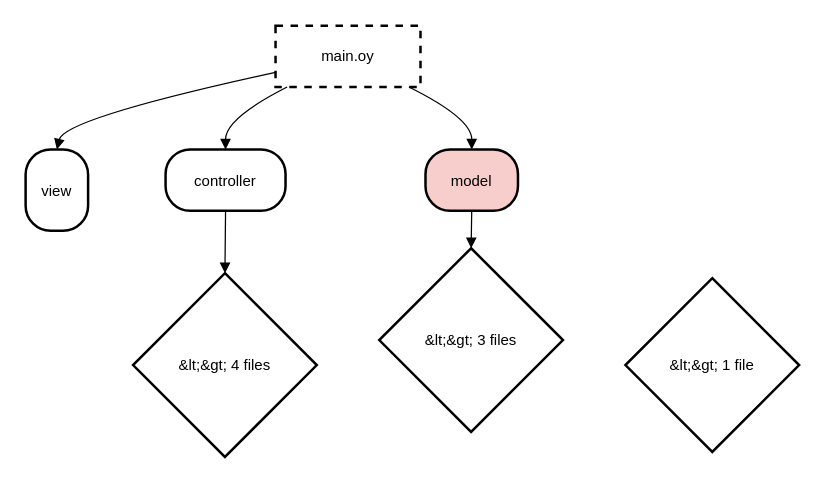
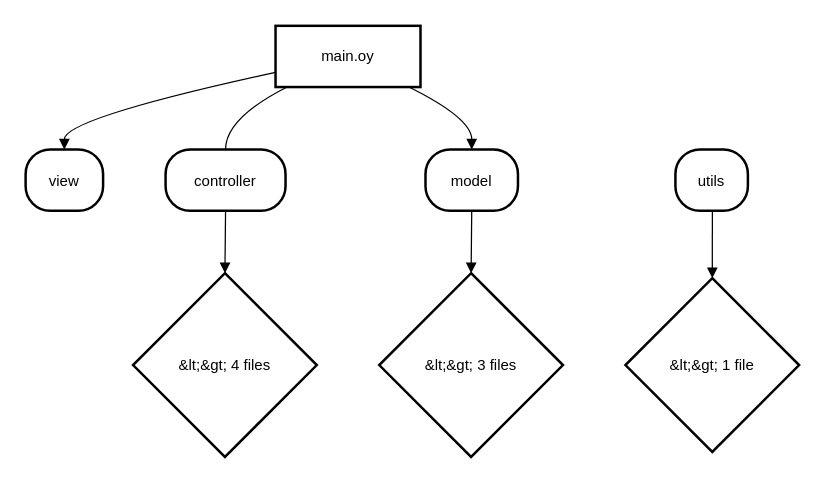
(348, 56) -> (348, 56)
(241, 116) -> (240, 120)
(472, 180) -> (472, 180)
none -> (712, 180)
(57, 190) -> (64, 180)
none -> (713, 239)
(471, 340) -> (471, 365)
